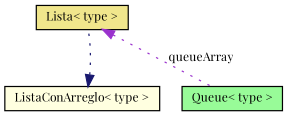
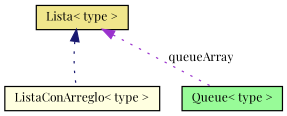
(90, 52) -> (74, 64)
